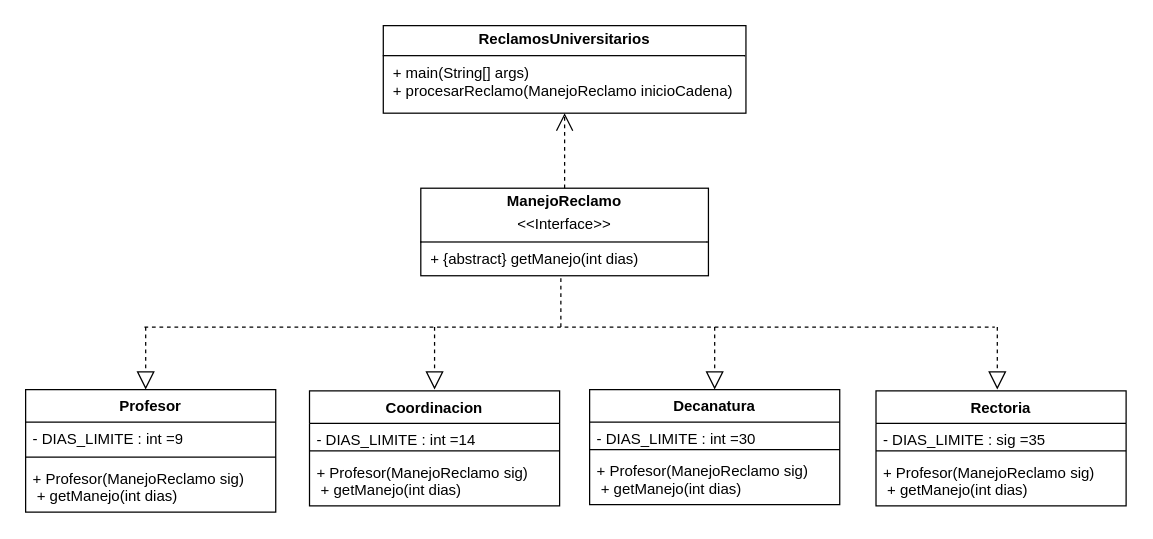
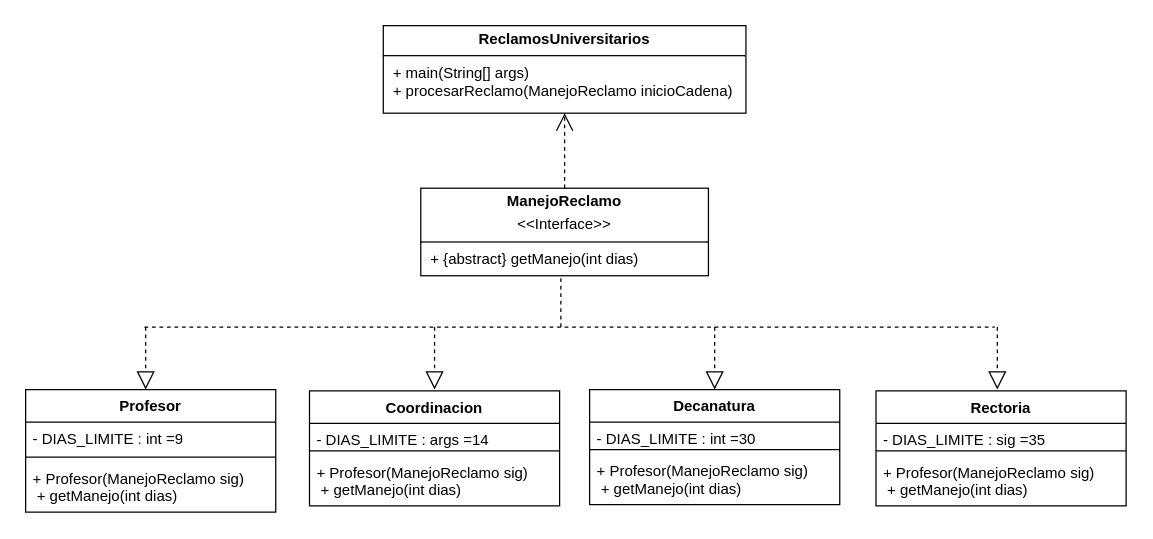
(402, 441) -> (408, 441)
